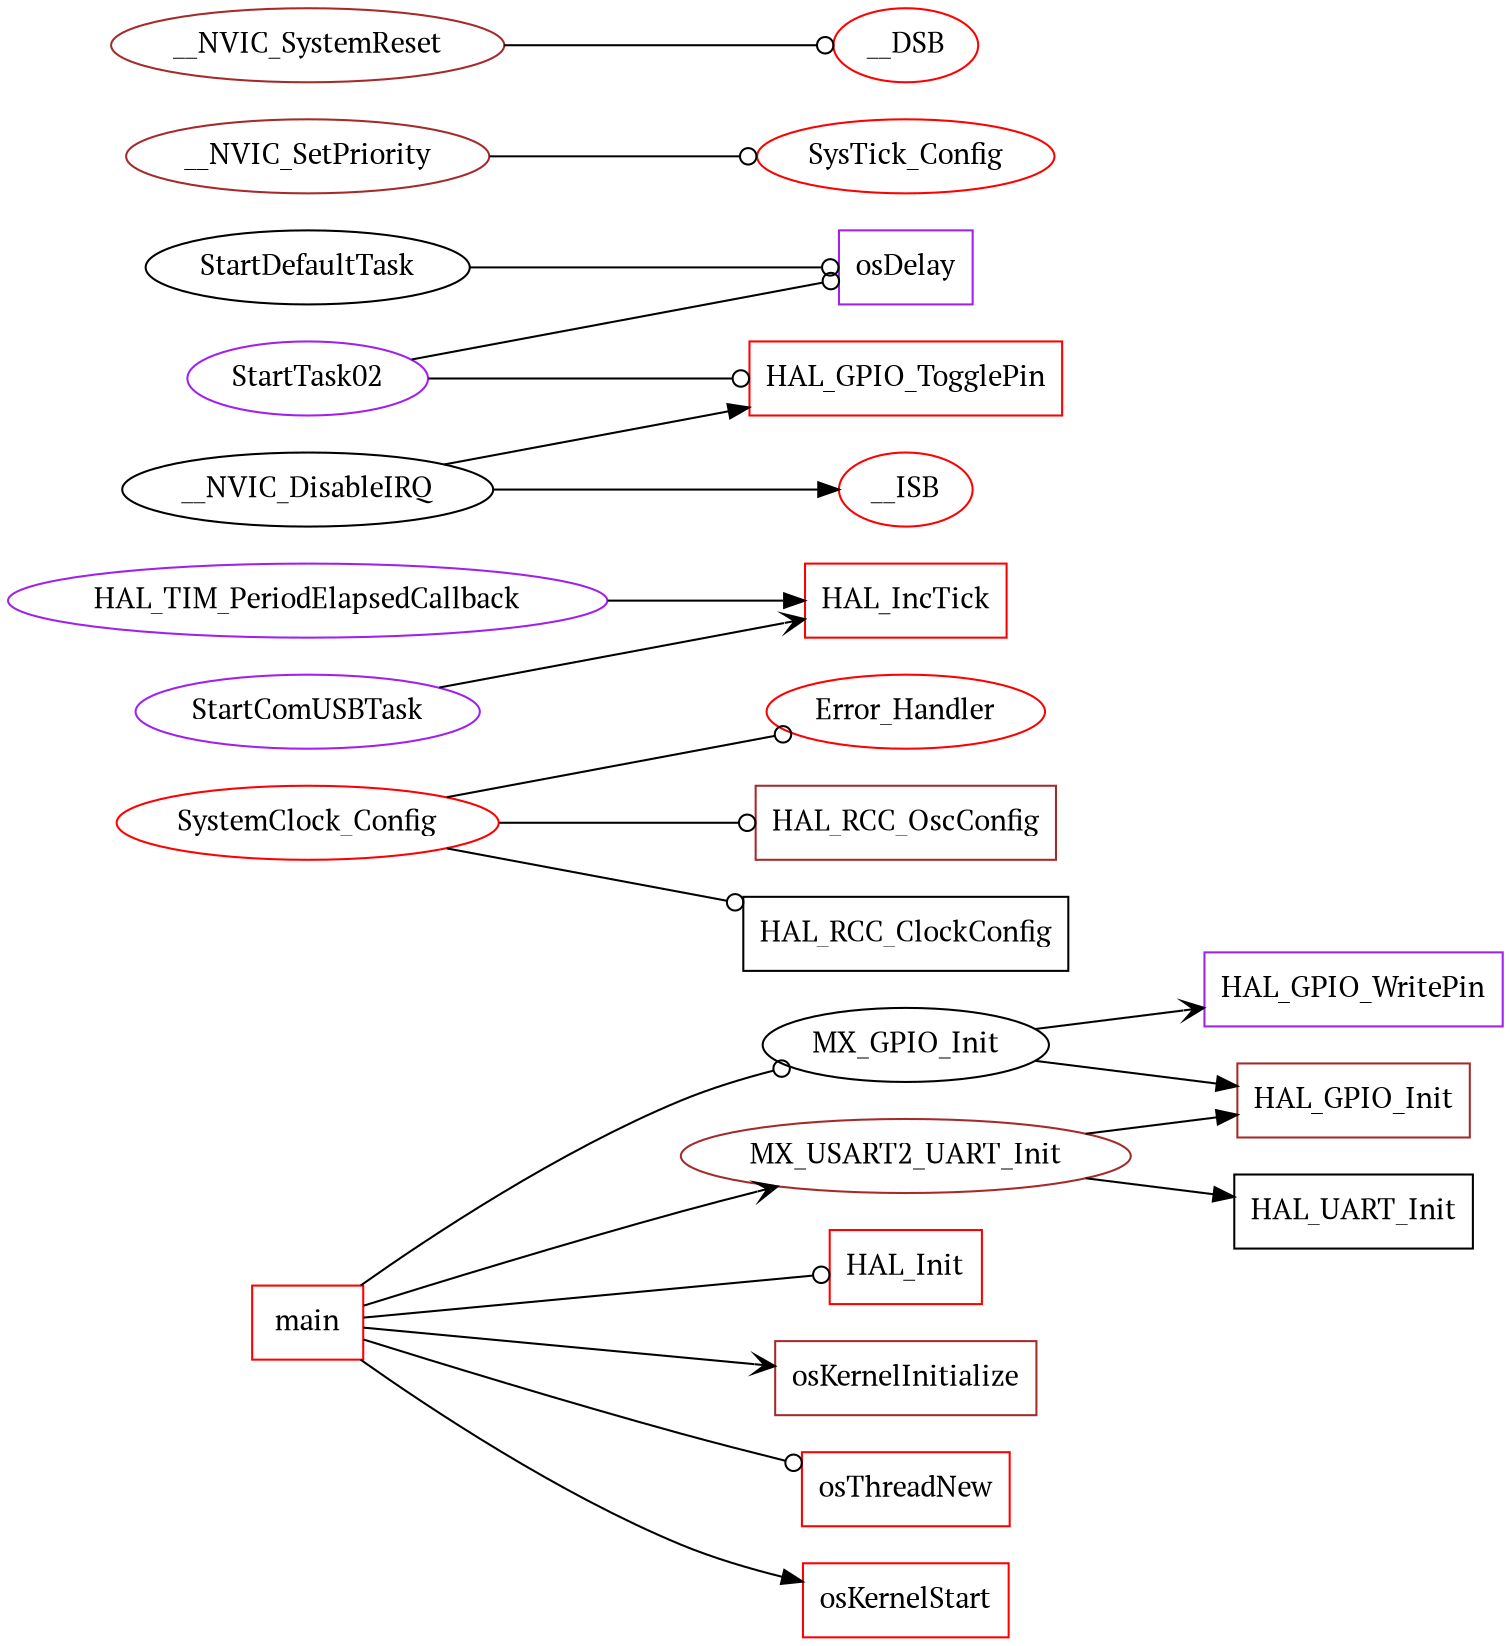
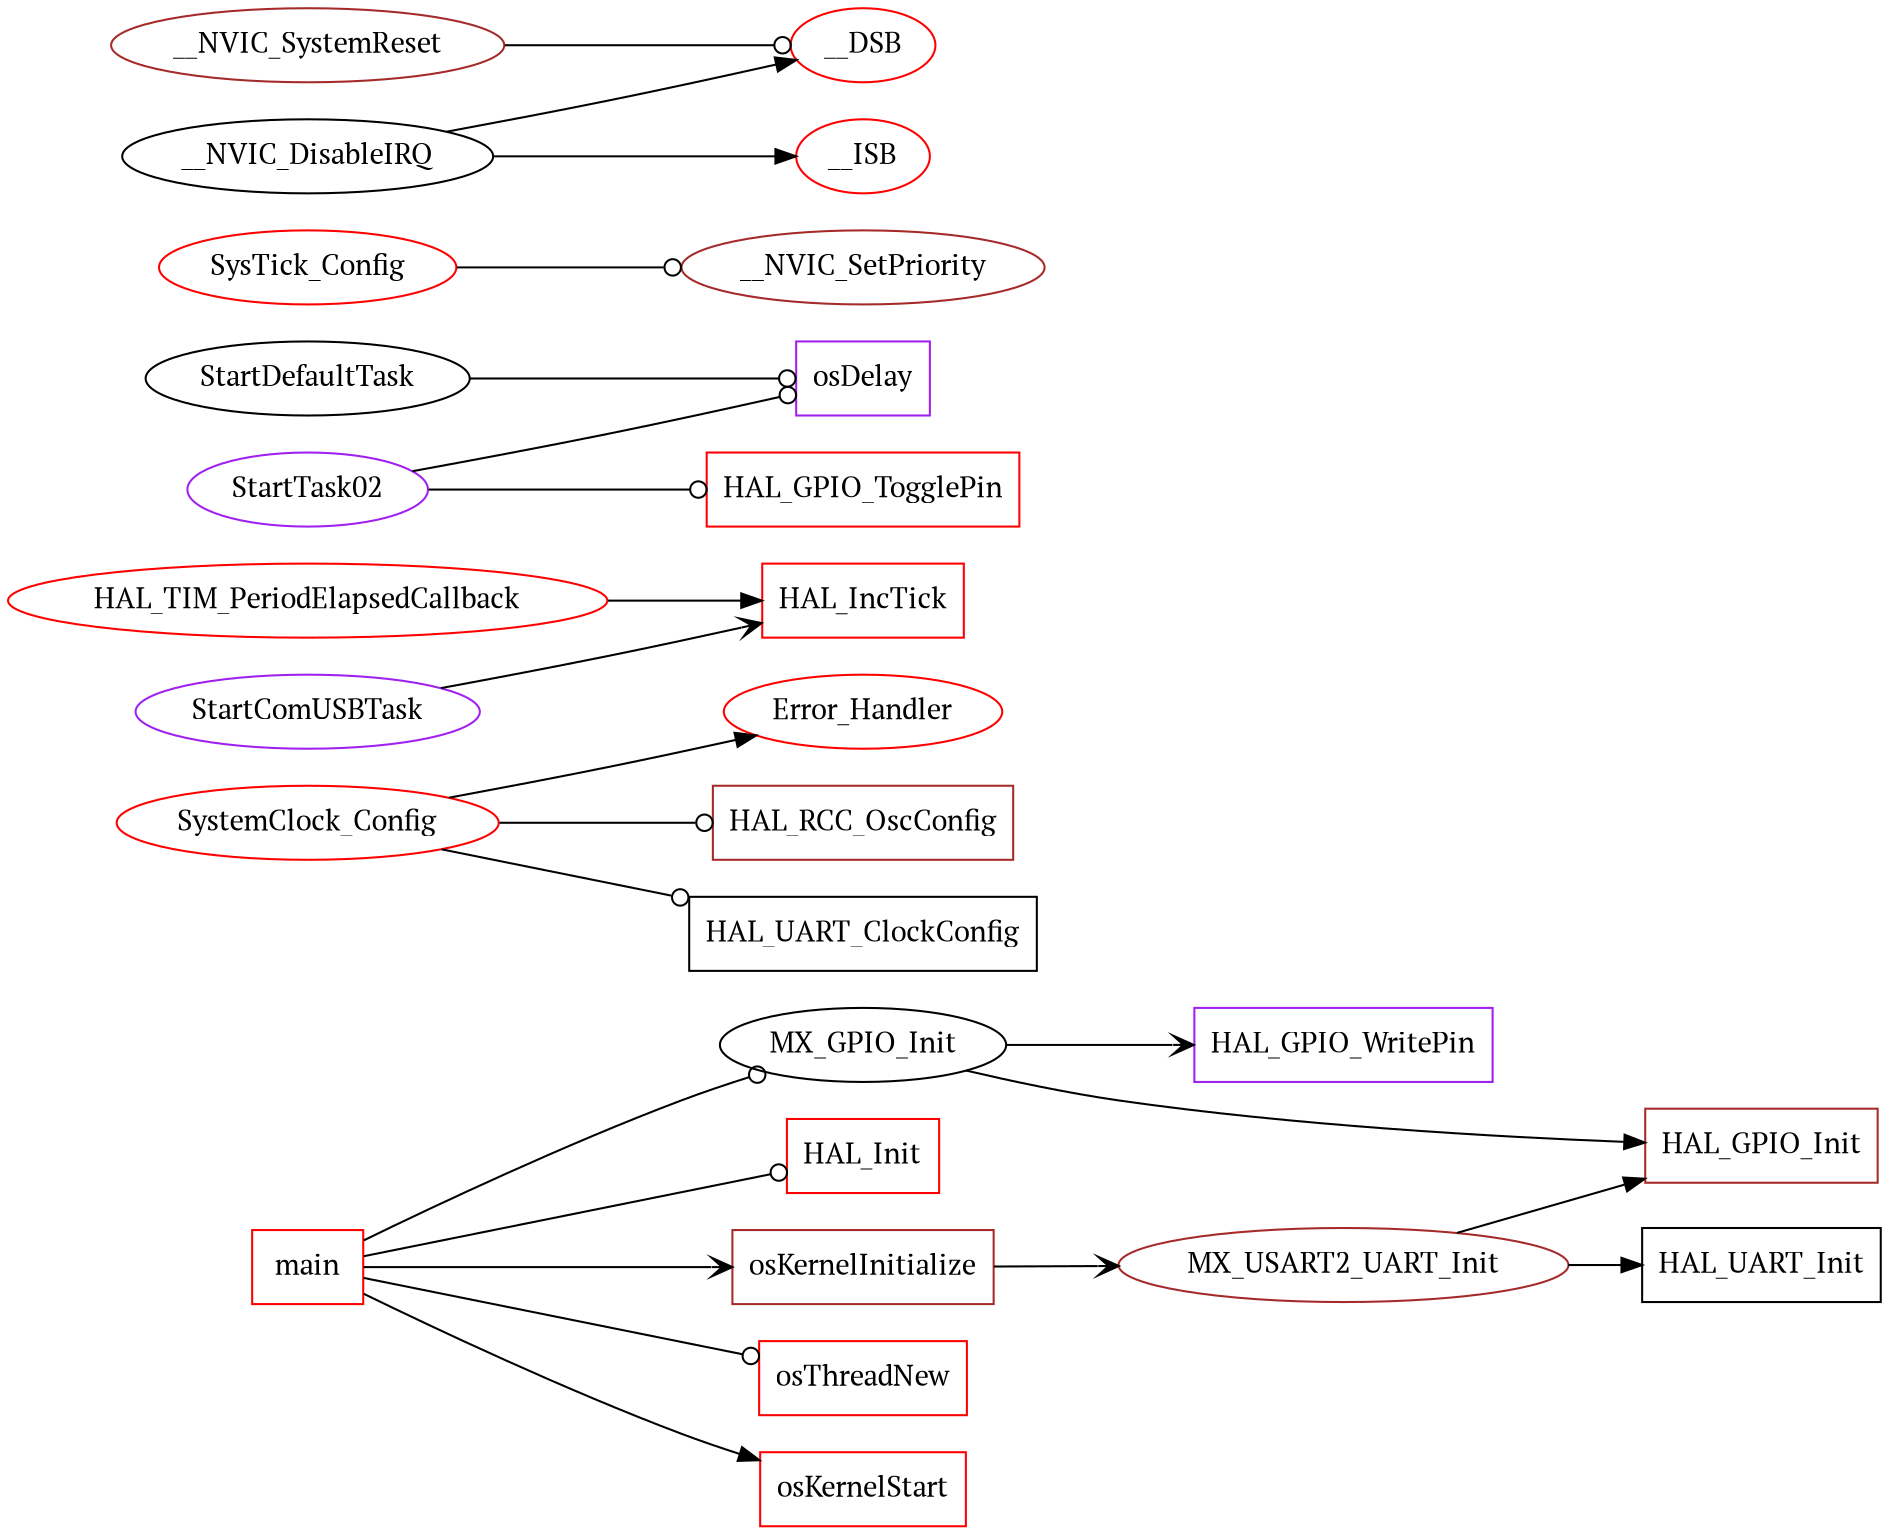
(614, 156) -> (560, 267)
(586, 438) -> (612, 100)
(308, 601) -> (308, 601)
(611, 767) -> (593, 770)
(906, 934) -> (863, 934)
(560, 1246) -> (1046, 1266)
